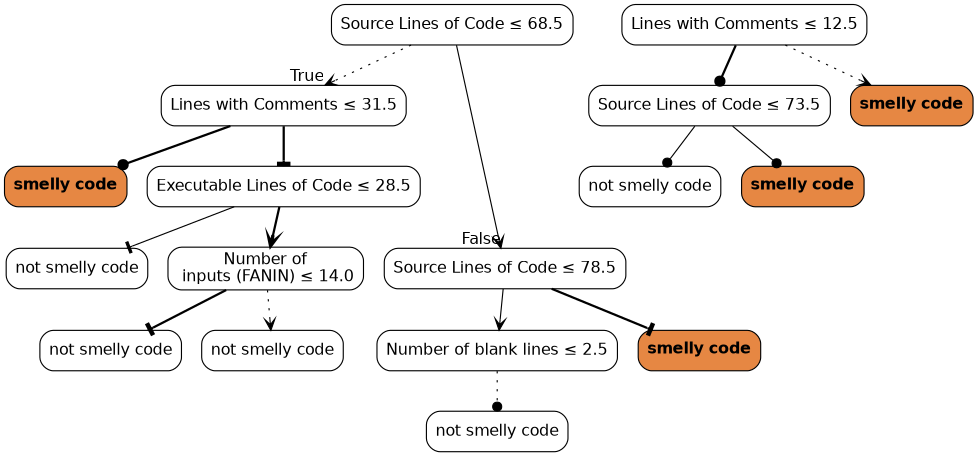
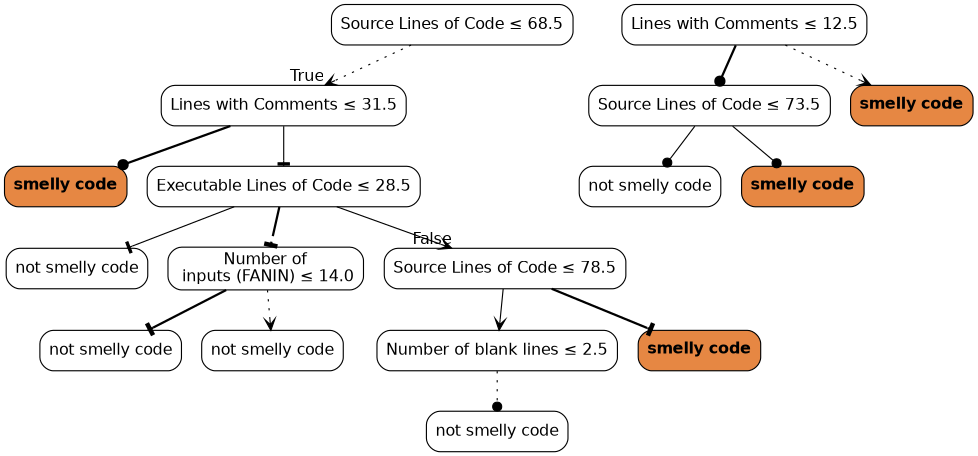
(477, 141) -> (389, 226)
(284, 143) -> (284, 143)
(276, 222) -> (276, 222)
